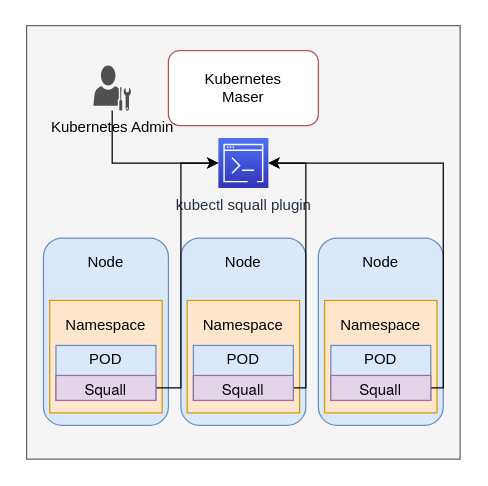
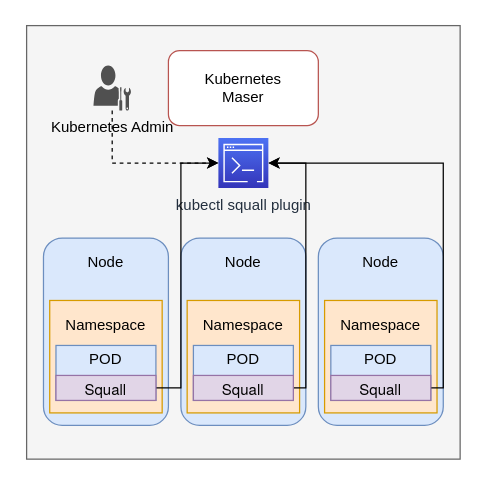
(119, 163) -> (119, 163)
